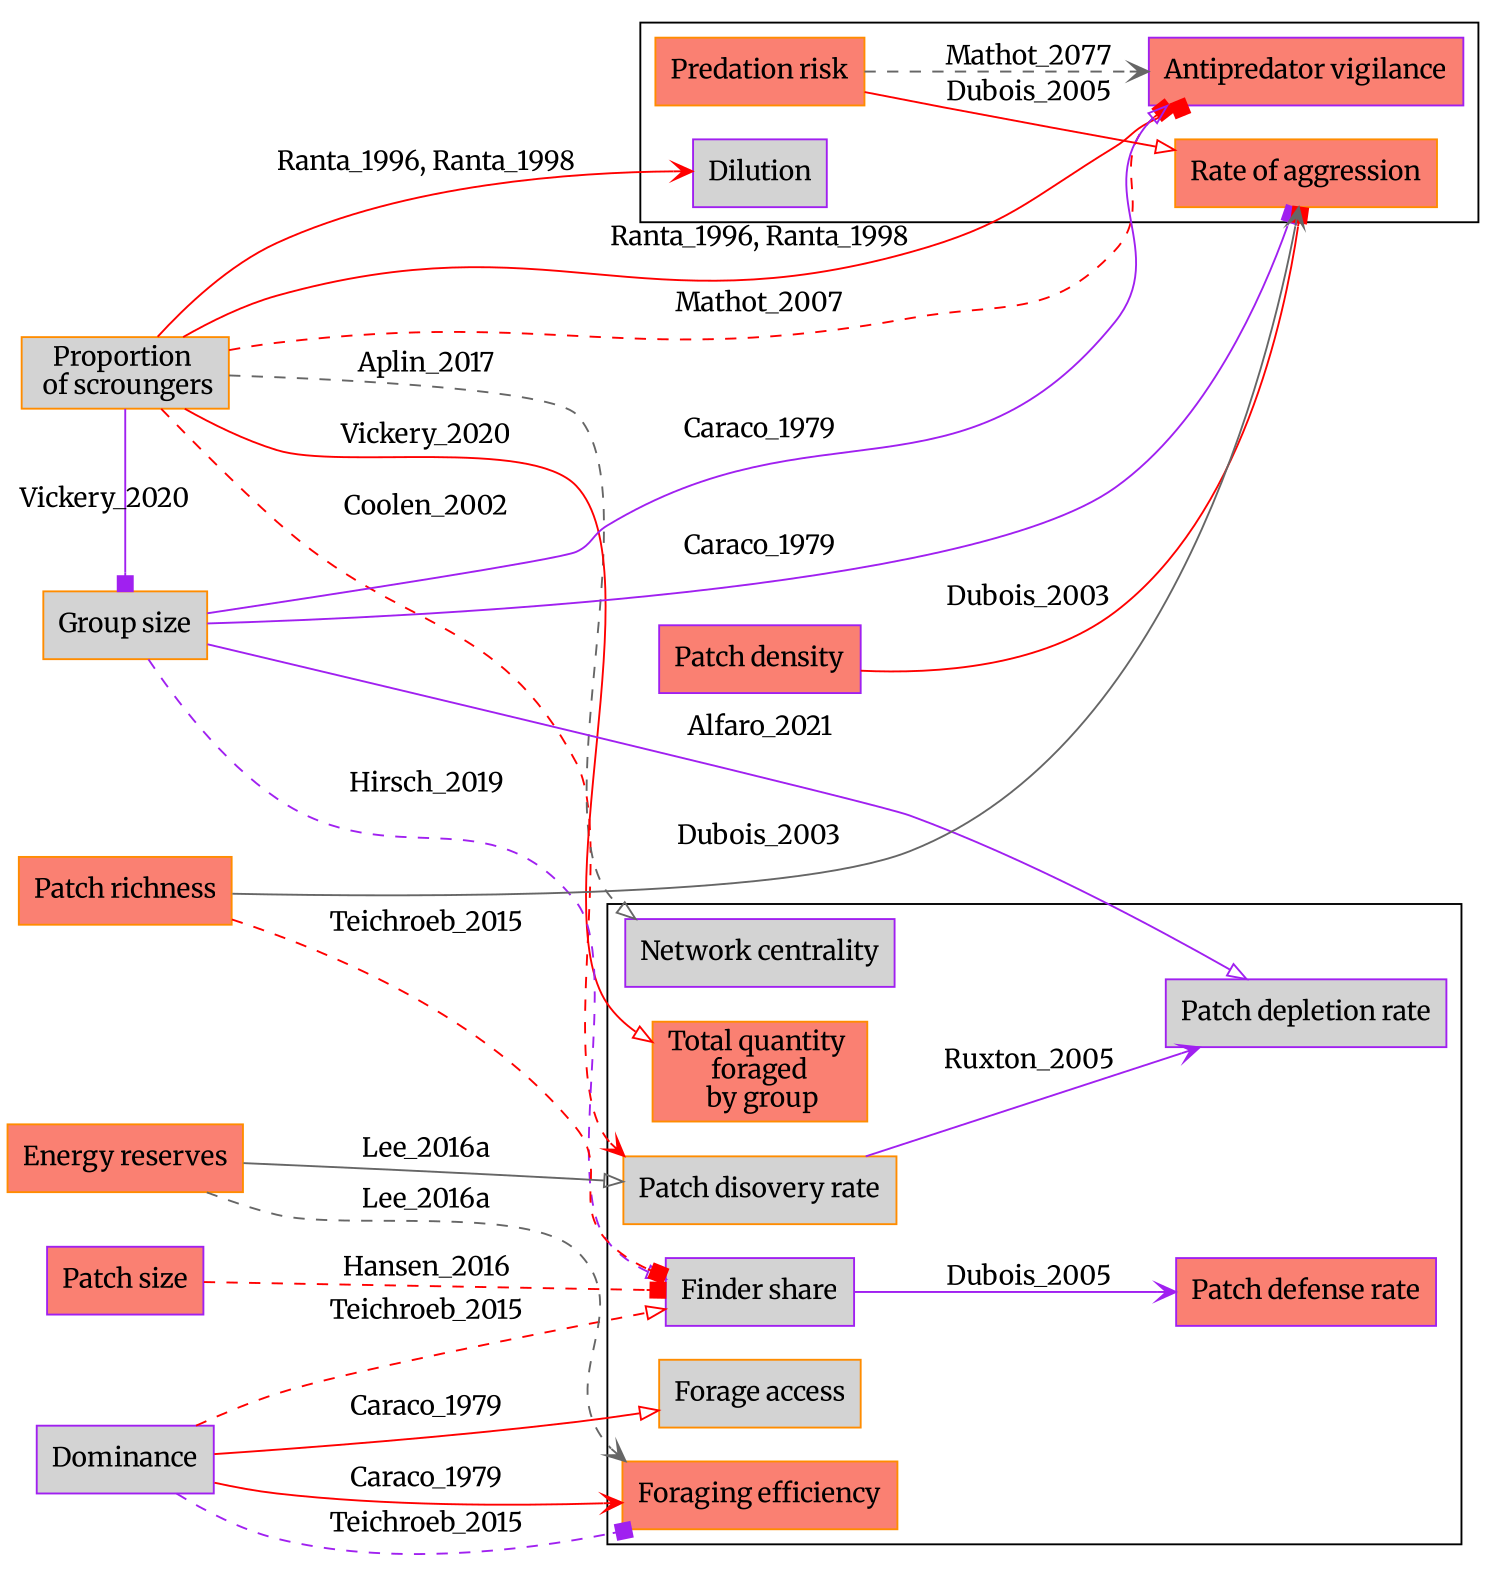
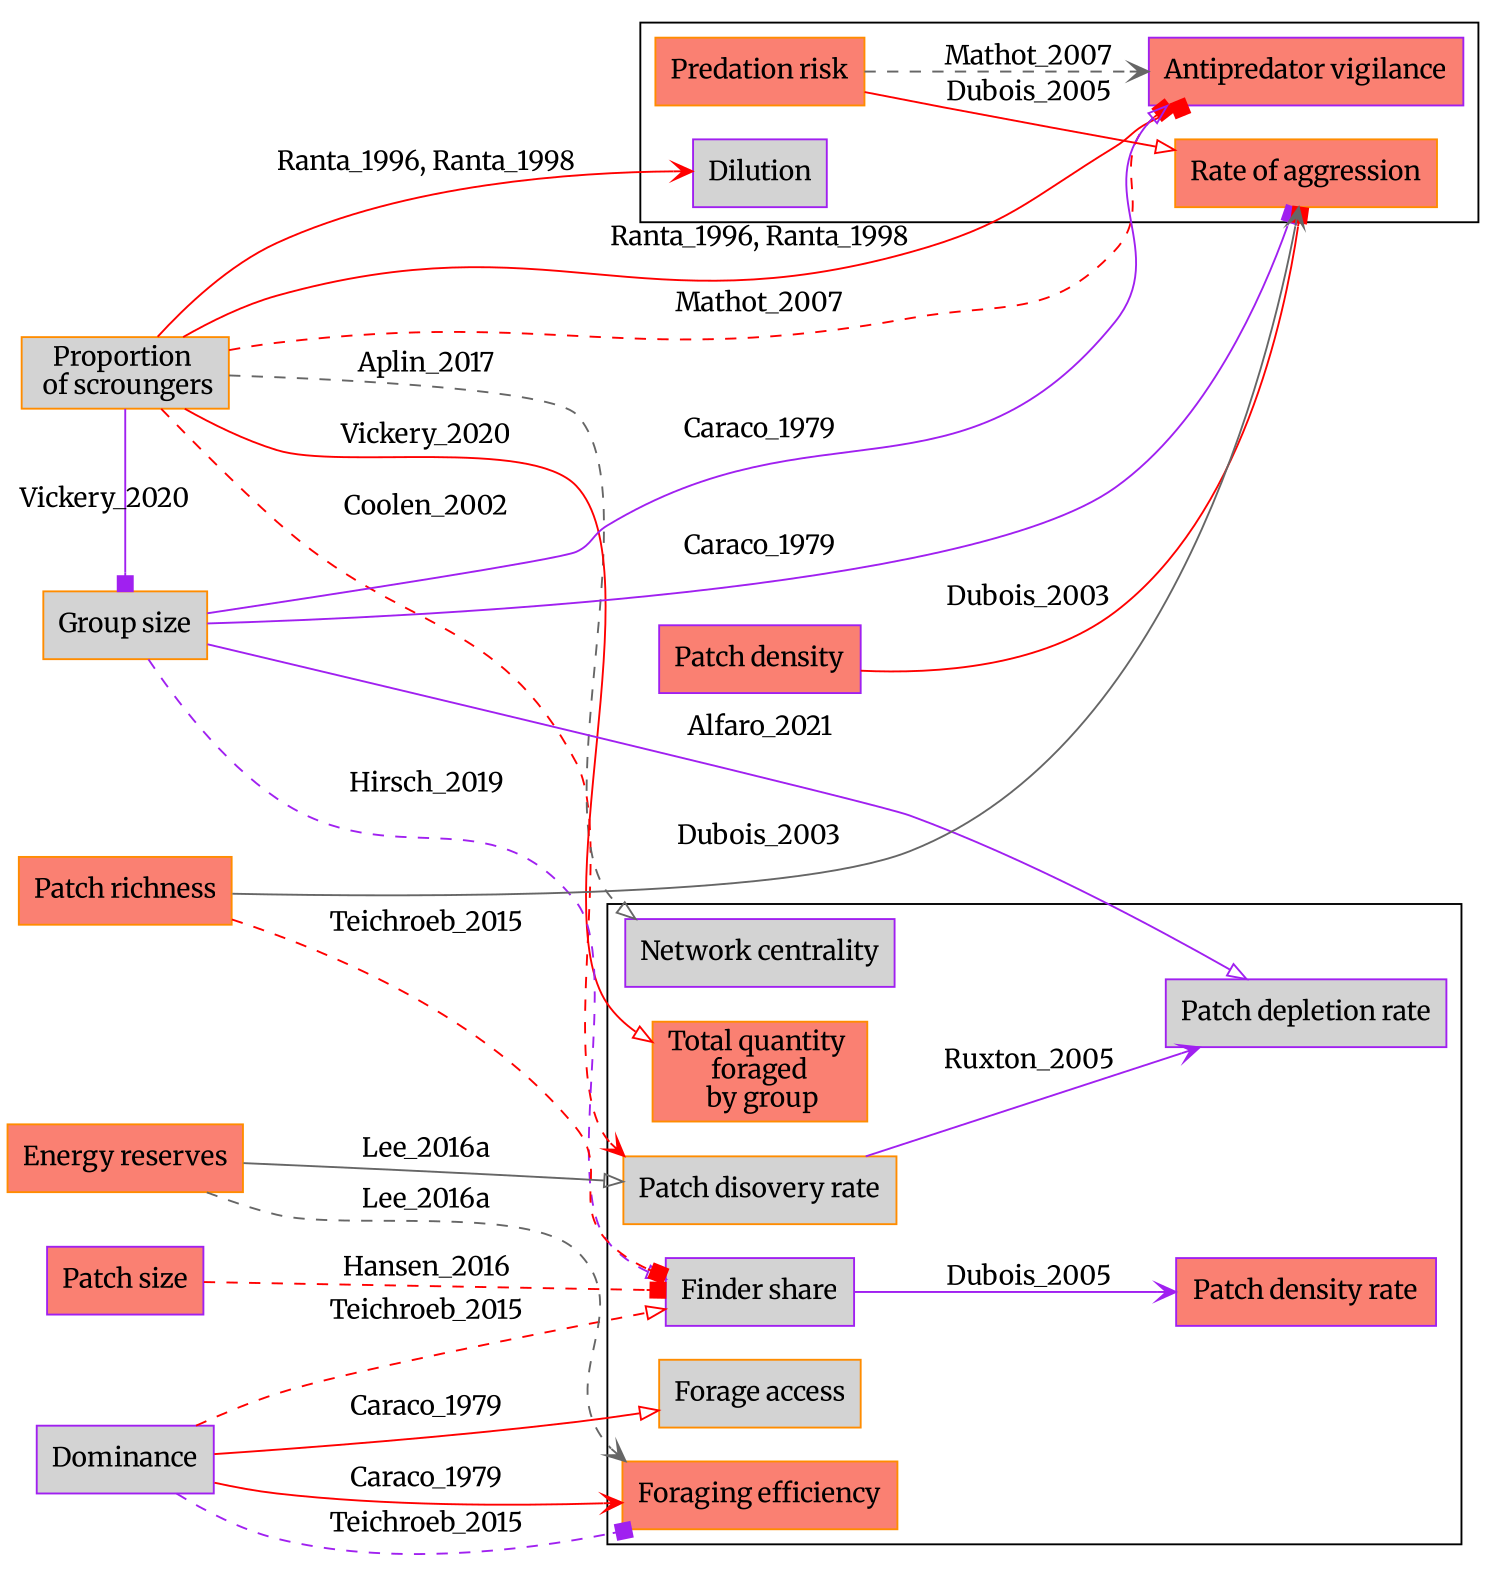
(1029, 57) -> (1029, 57)
(1306, 1292) -> (1306, 1292)
